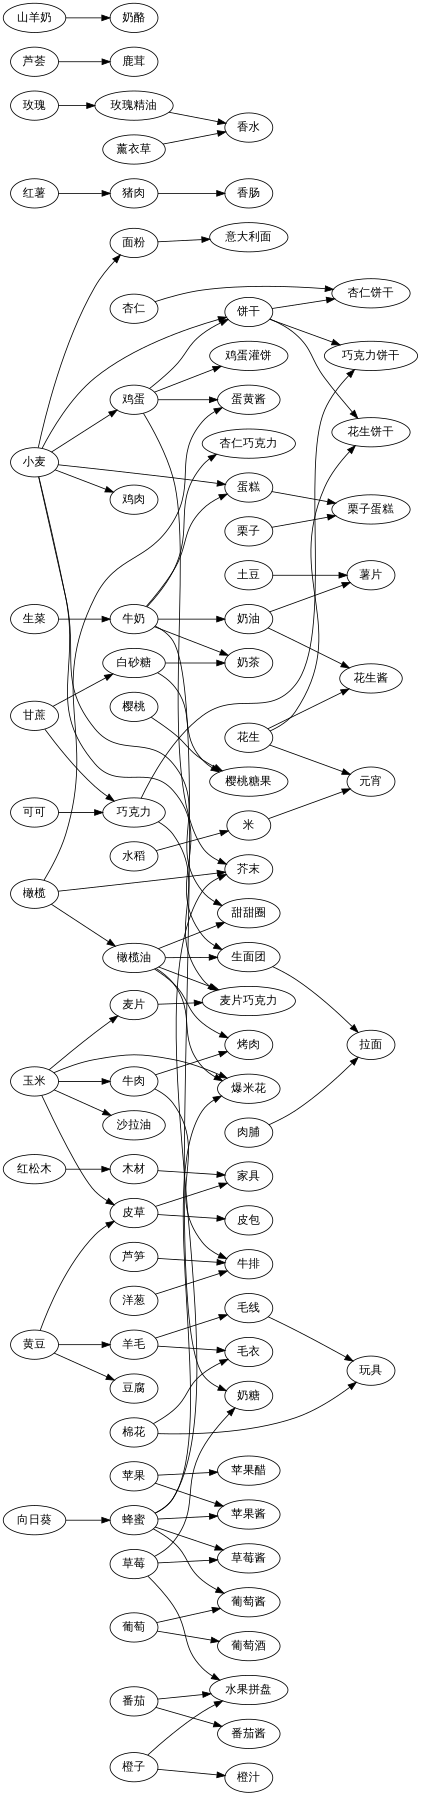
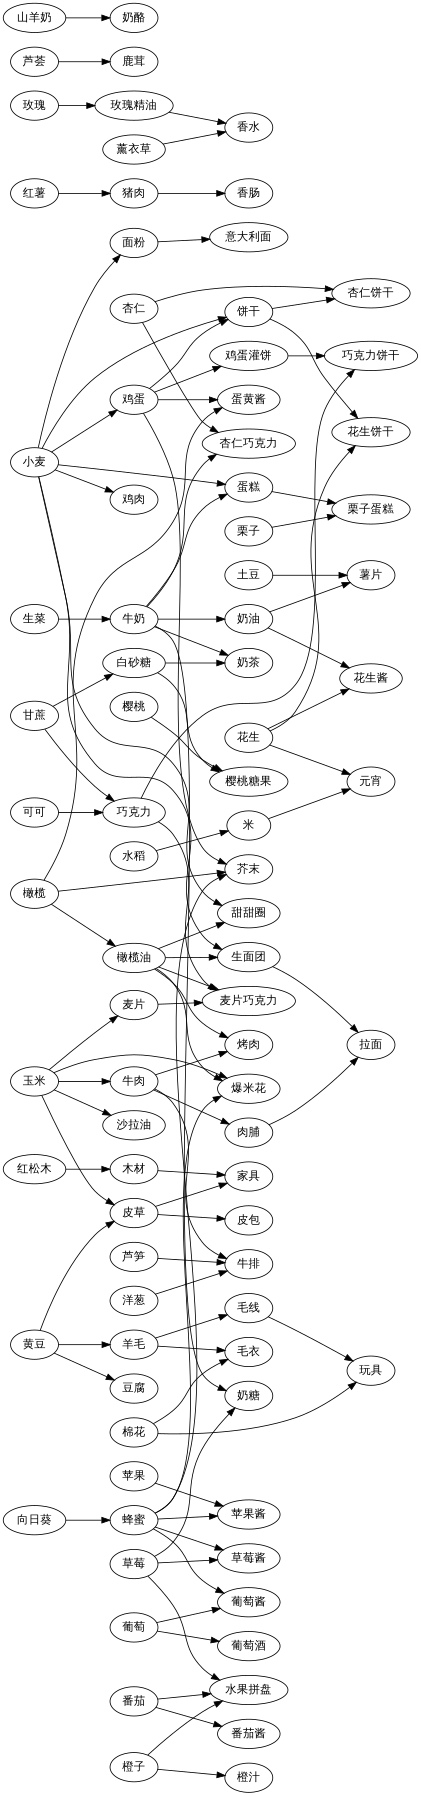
(301, 331) -> (302, 356)
none -> (174, 378)
none -> (191, 1107)
(249, 1471) -> none
